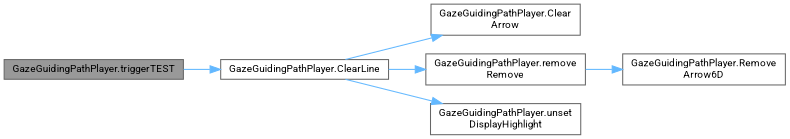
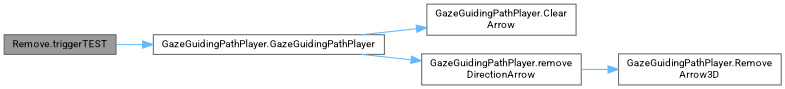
(94, 69) -> (60, 45)
(305, 69) -> (269, 45)
(506, 69) -> (501, 69)
(704, 69) -> (700, 69)
(506, 119) -> none
